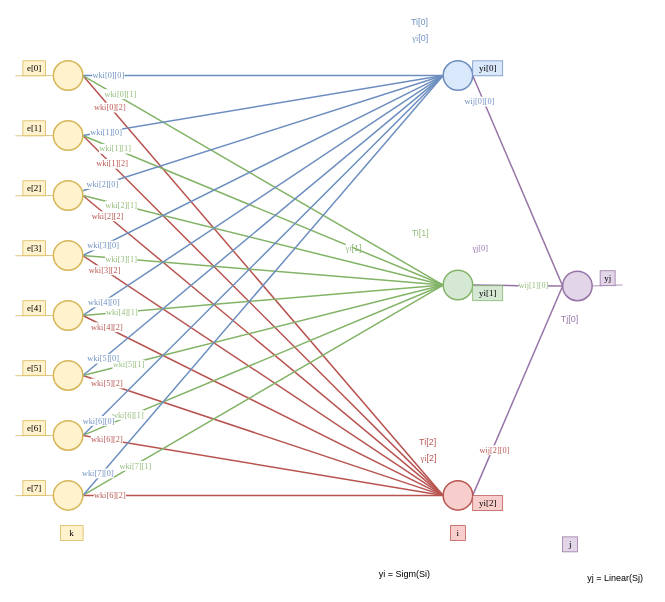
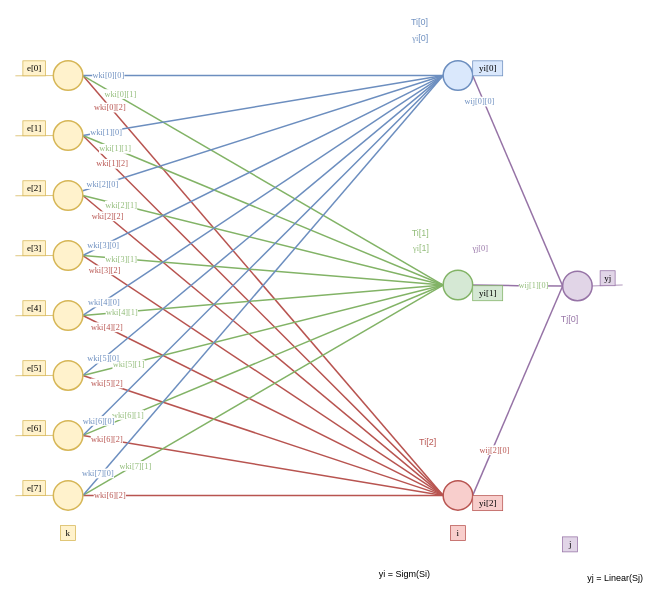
(353, 249) -> (421, 249)
(428, 458) -> none
(72, 533) -> (68, 533)
